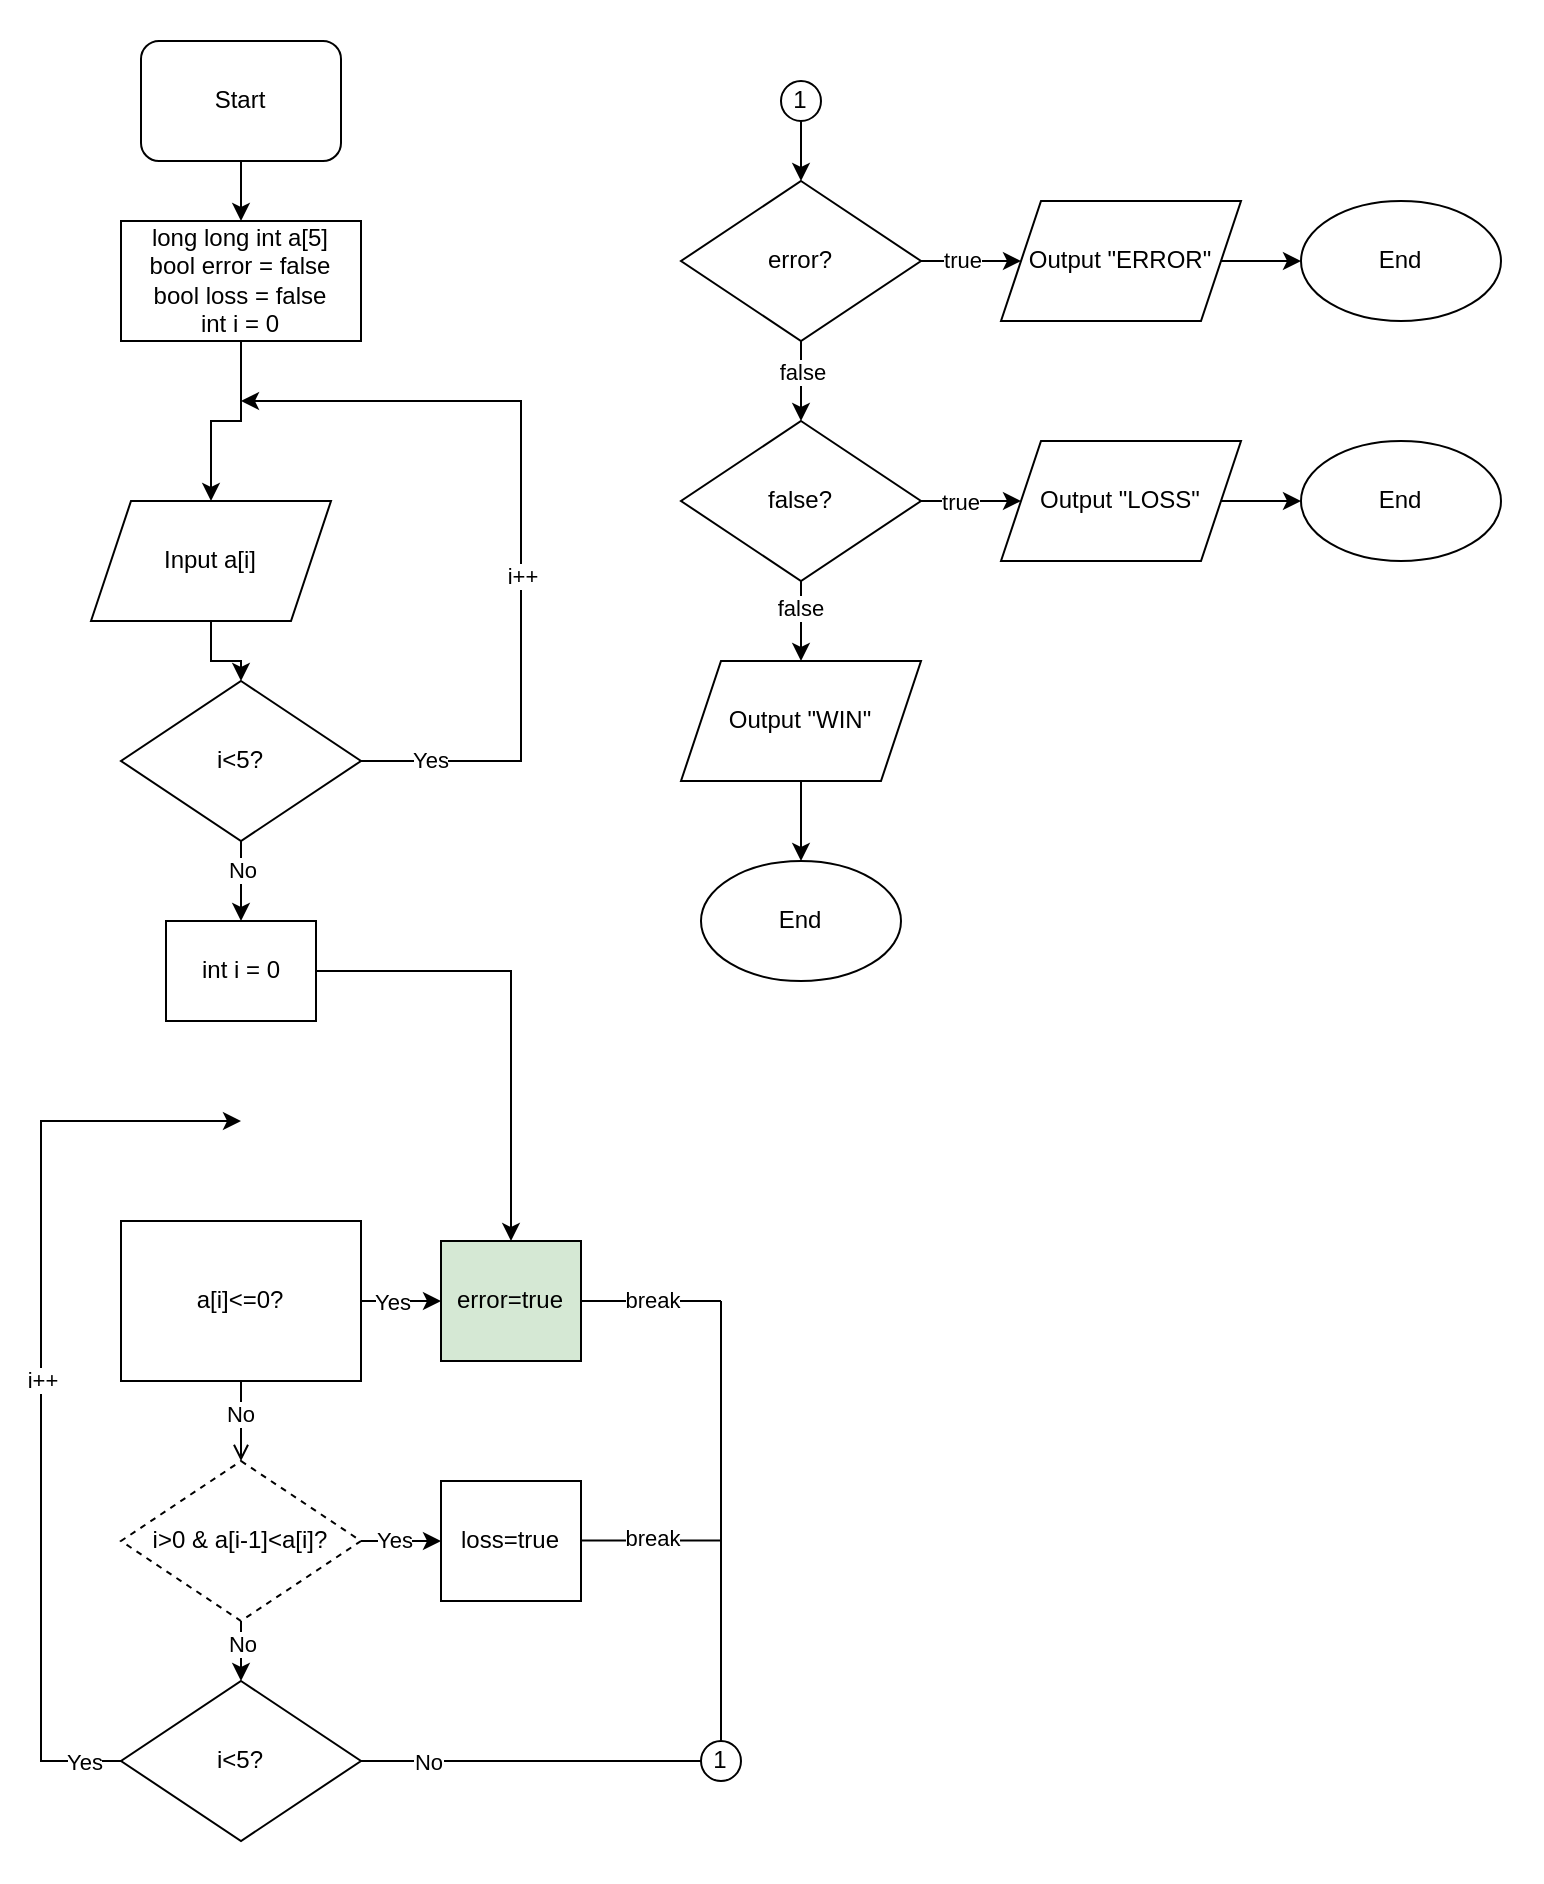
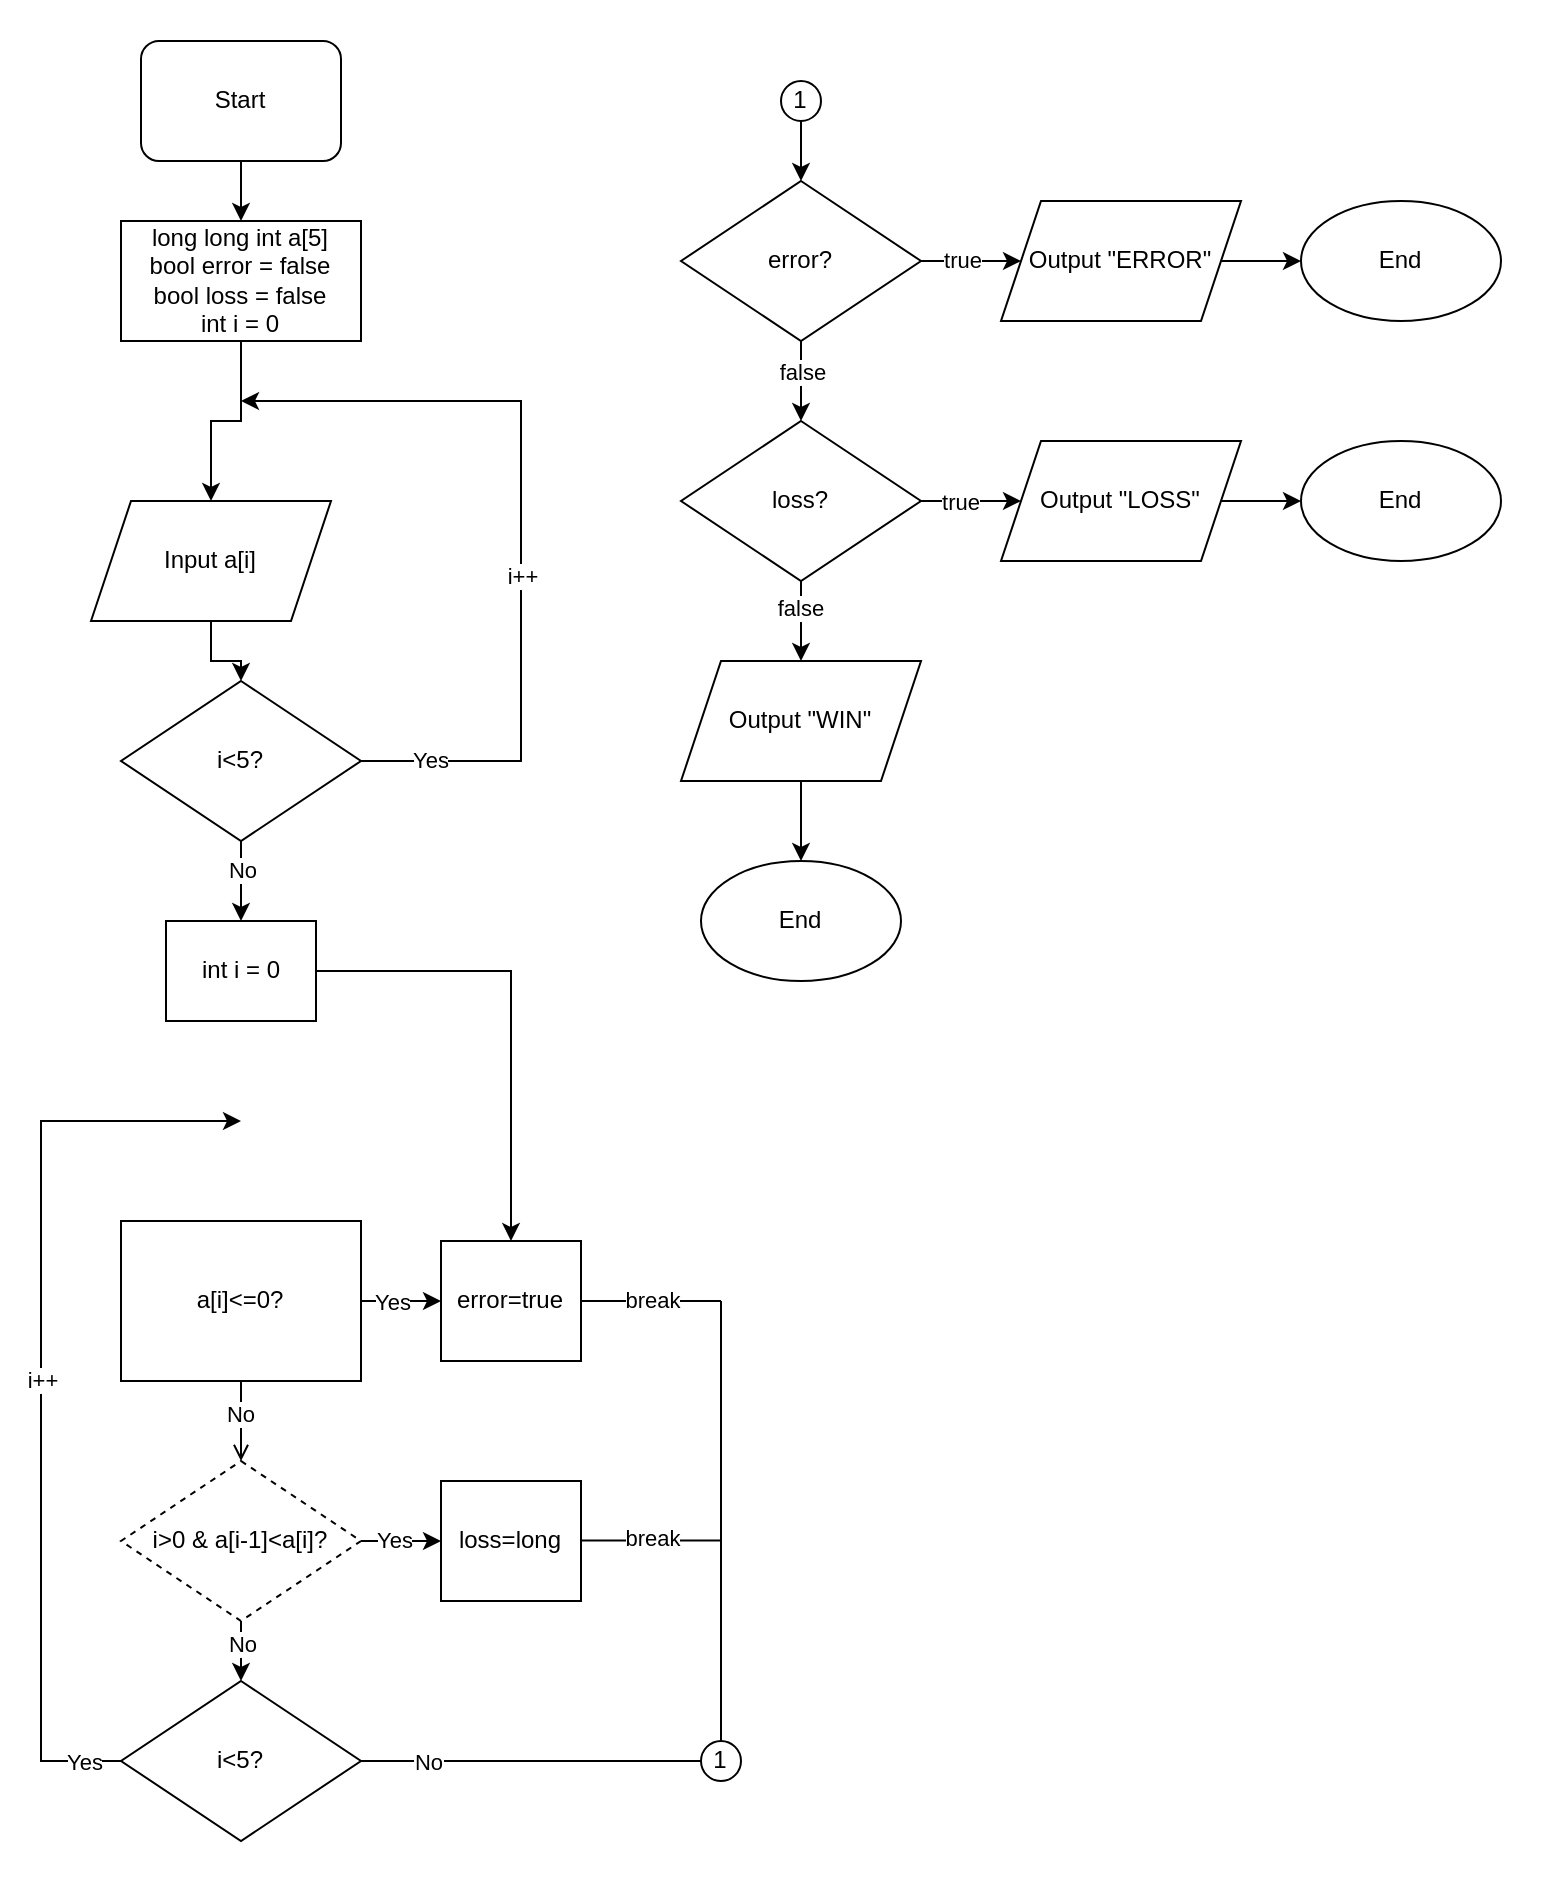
(801, 501) -> (801, 501)
(511, 1301) -> (511, 1301)
(511, 1541) -> (511, 1541)
